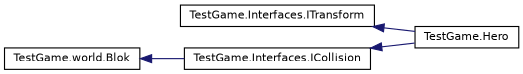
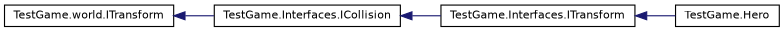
(398, 45) -> (427, 16)
(72, 59) -> (89, 16)
